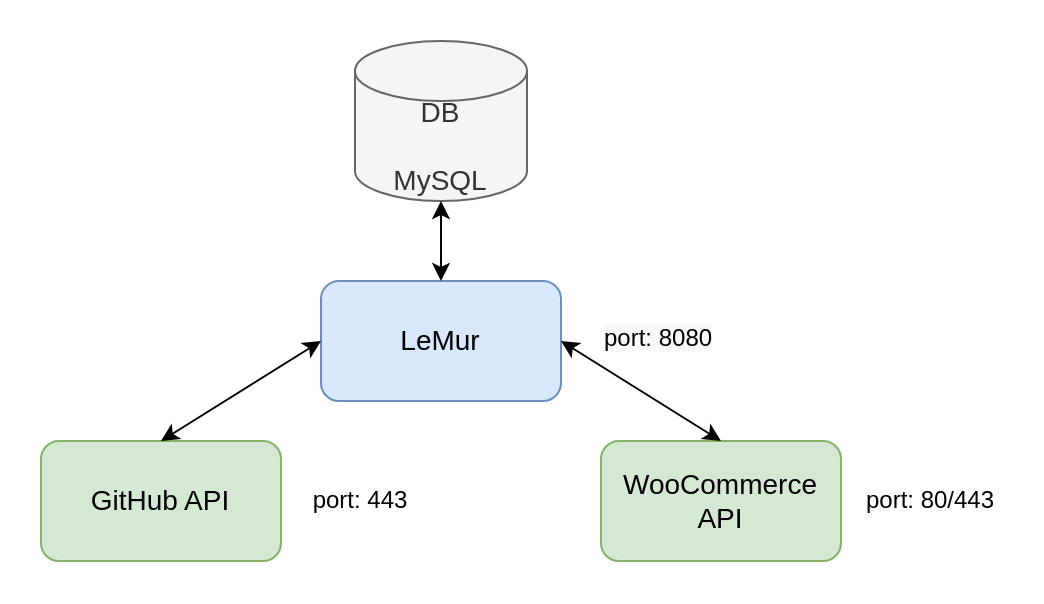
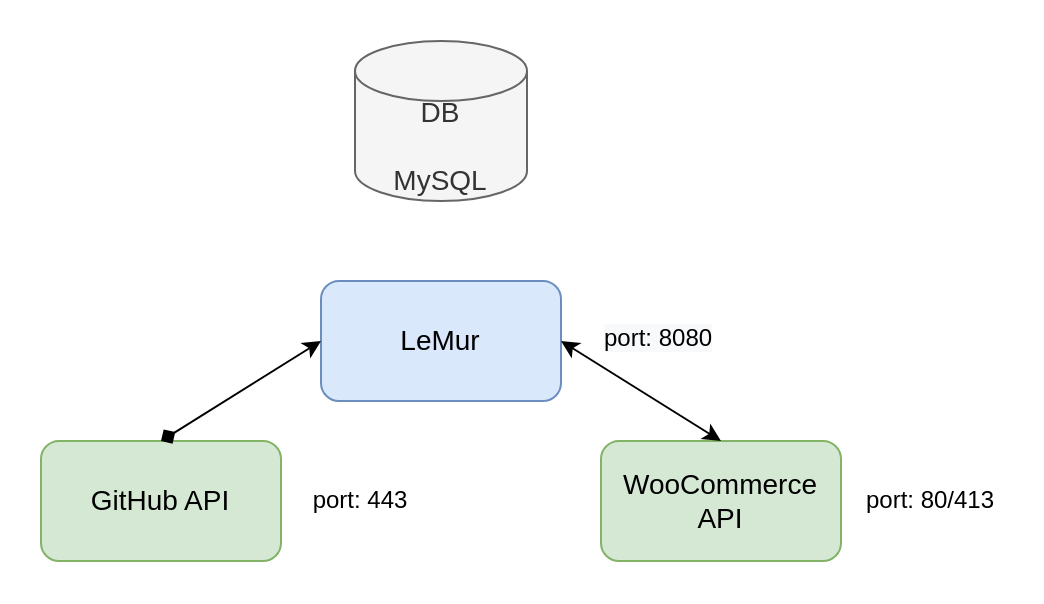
(441, 241) -> none
(174, 433) -> (175, 432)
(931, 501) -> (931, 501)
